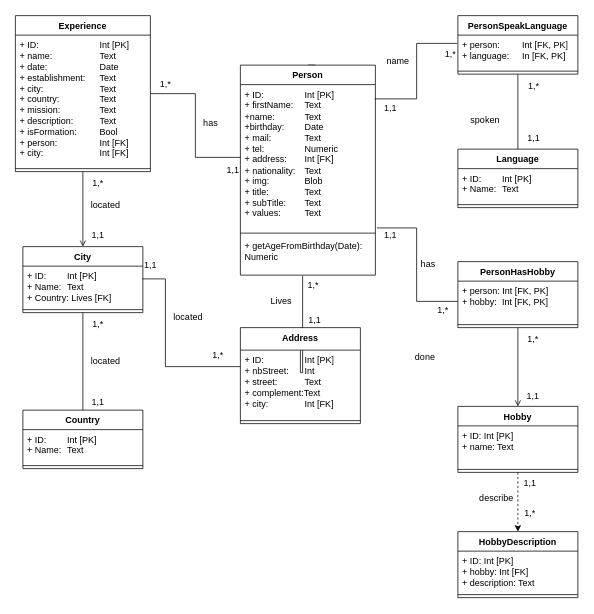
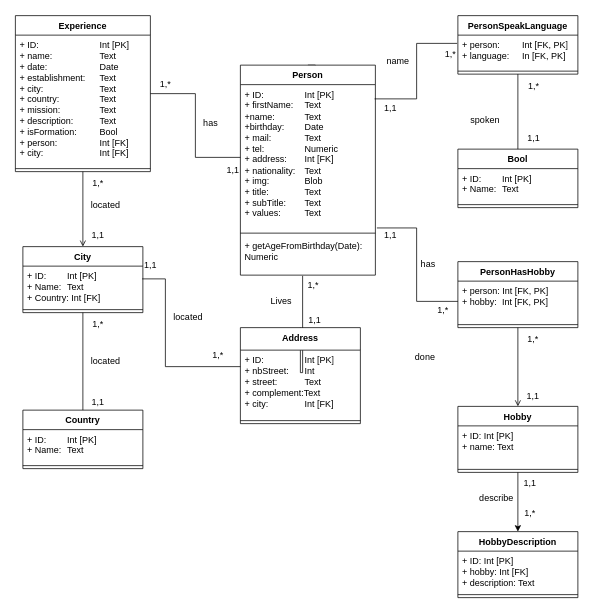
(518, 160) -> (518, 160)
(74, 287) -> (71, 287)
(518, 500) -> (518, 500)
